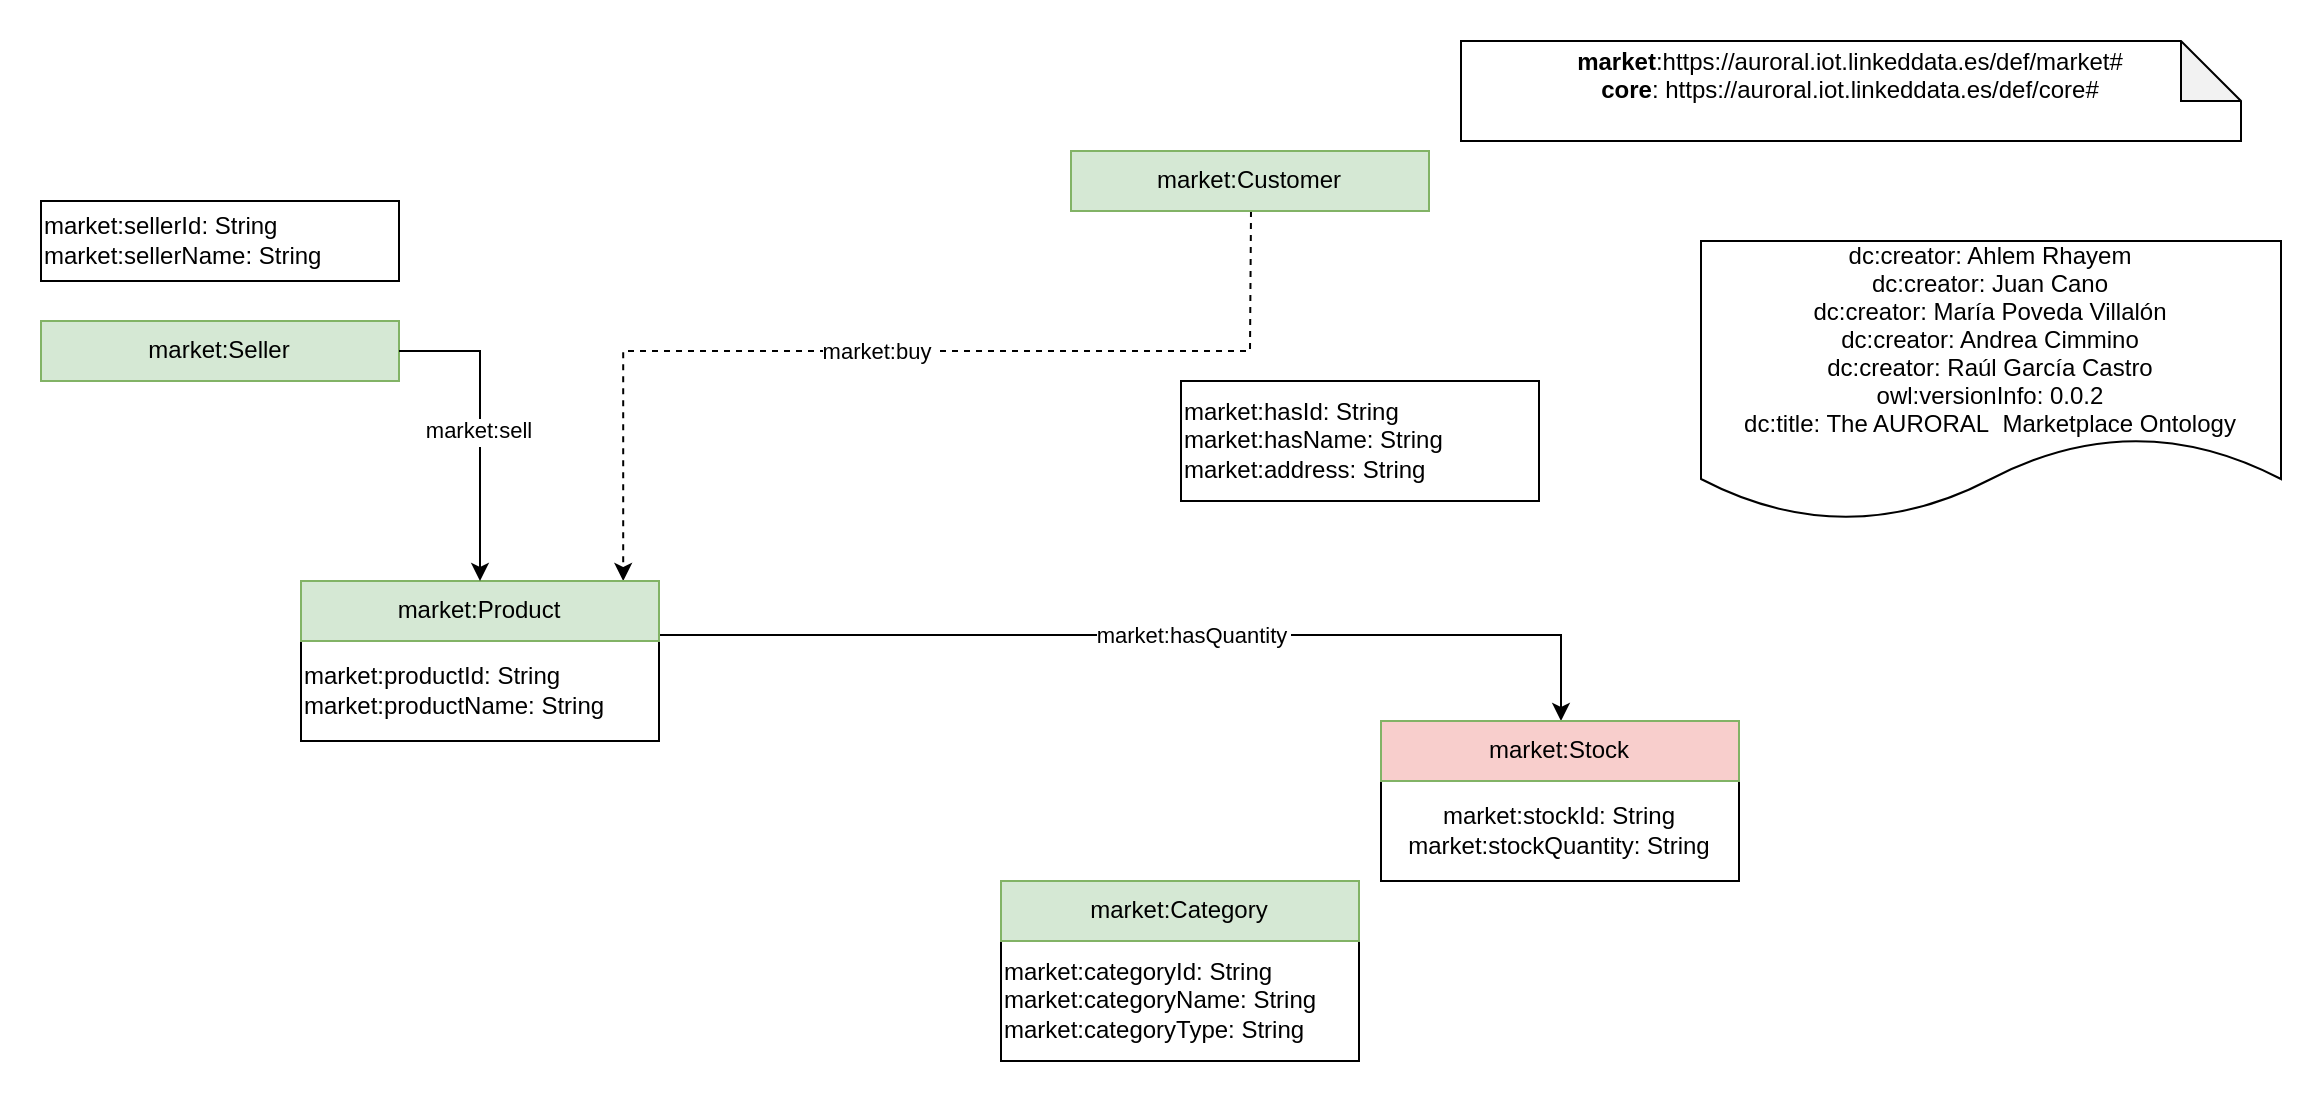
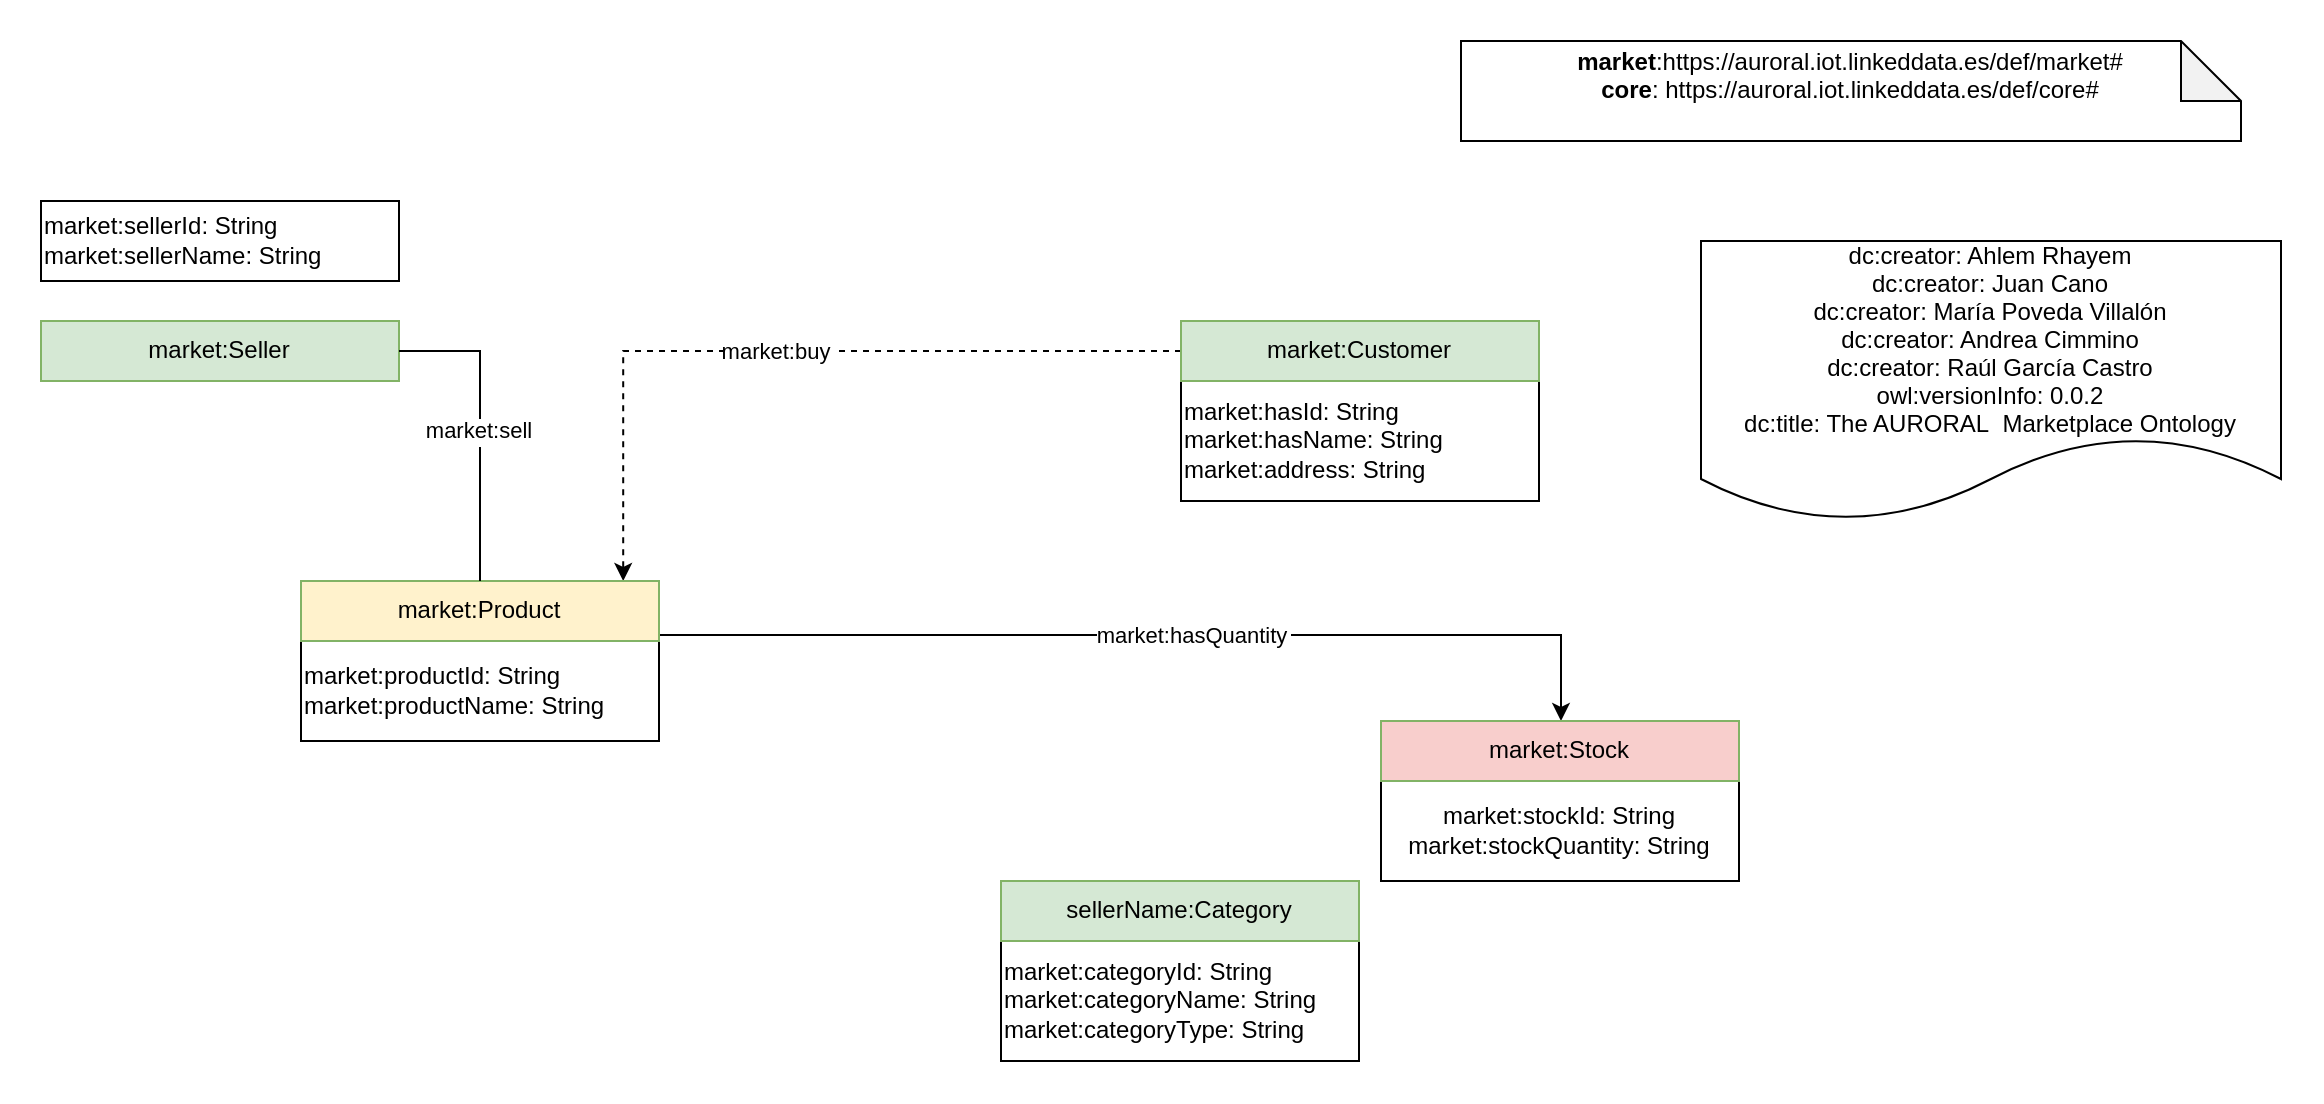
(1250, 181) -> (1360, 351)
(480, 566) -> (480, 572)
(480, 611) -> (480, 611)
(1180, 911) -> (1180, 911)
